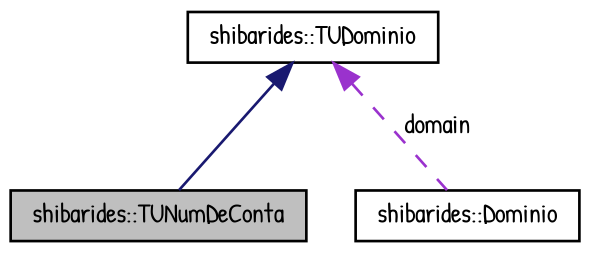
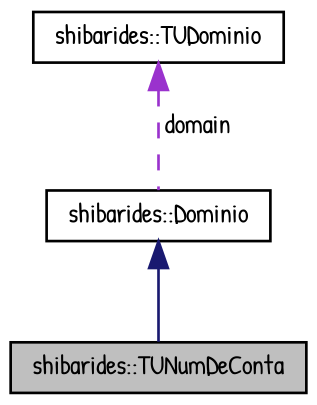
(227, 137) -> (159, 305)
